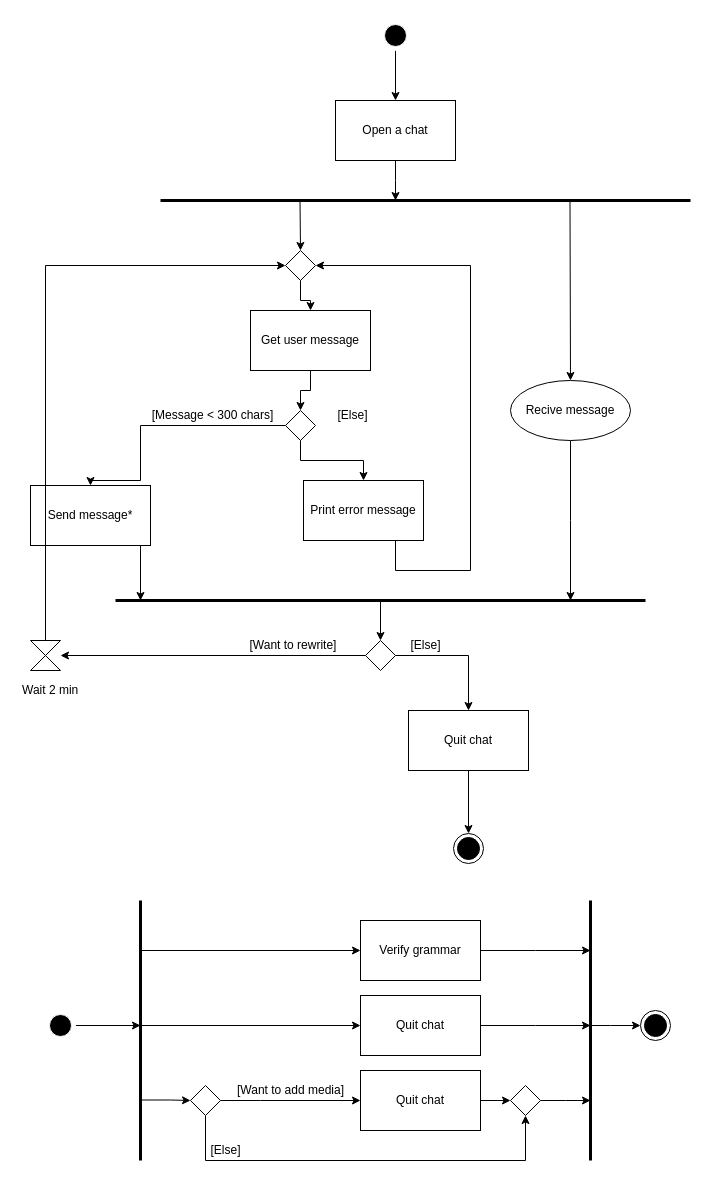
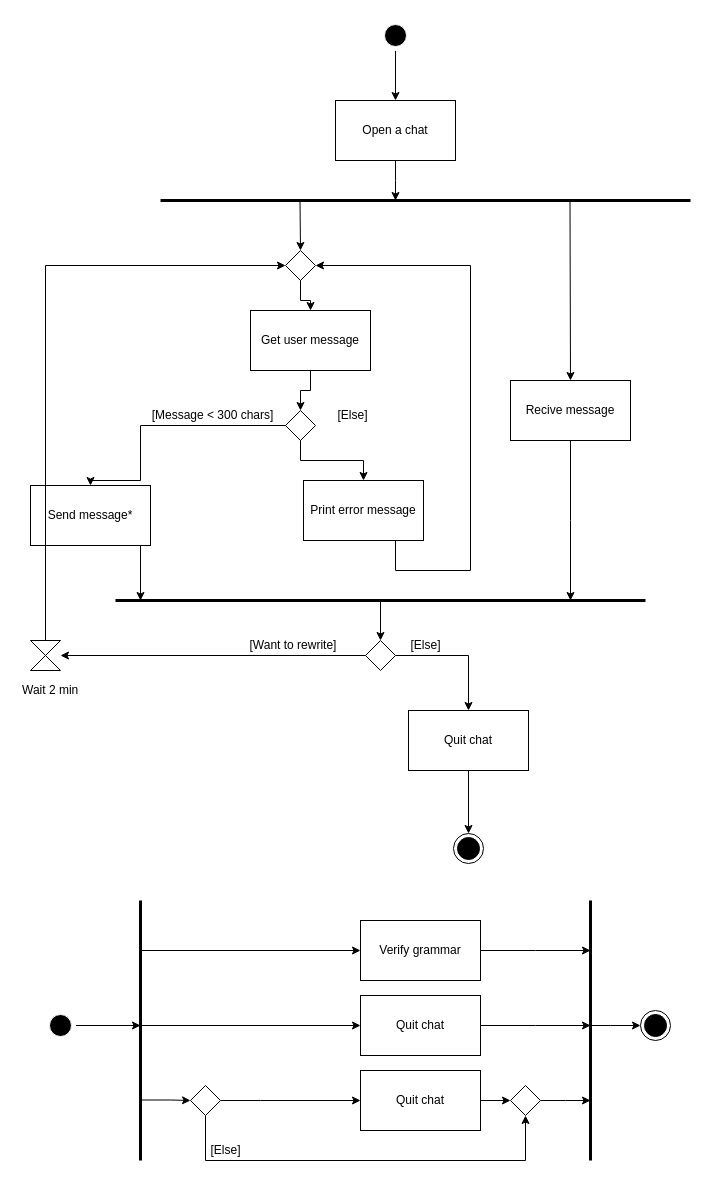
(571, 411) -> (571, 411)
(291, 1091) -> none
